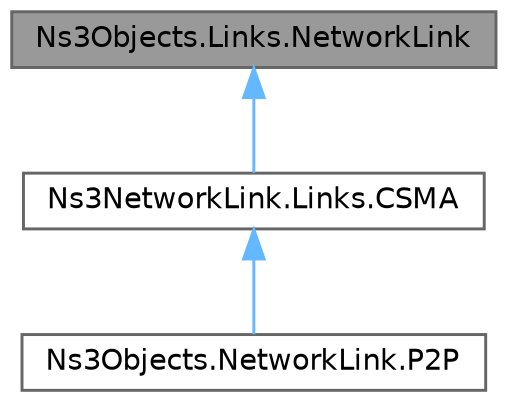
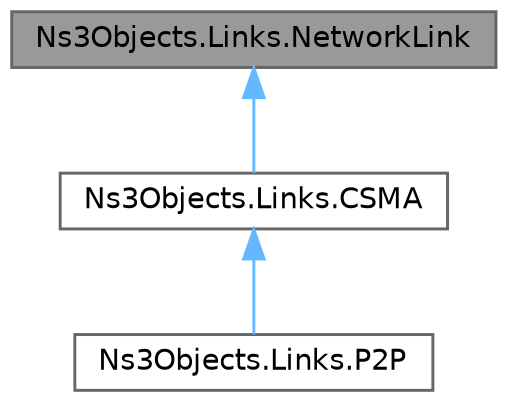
(254, 201) -> (254, 201)
(254, 362) -> (254, 362)
